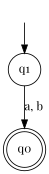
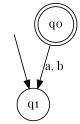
(25, 103) -> (45, 63)
